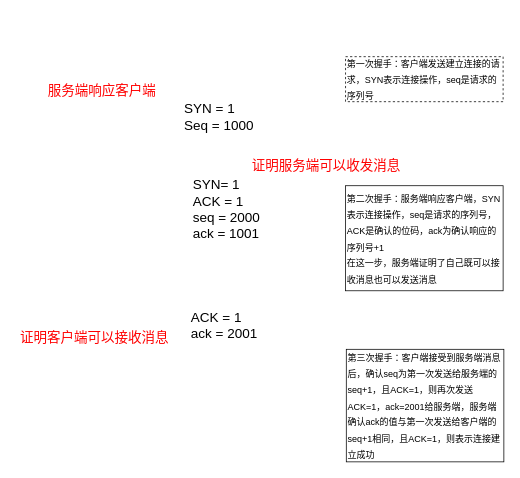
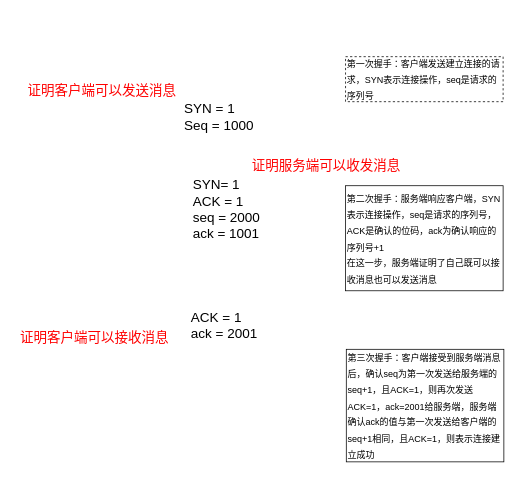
(102, 90) -> (102, 90)
